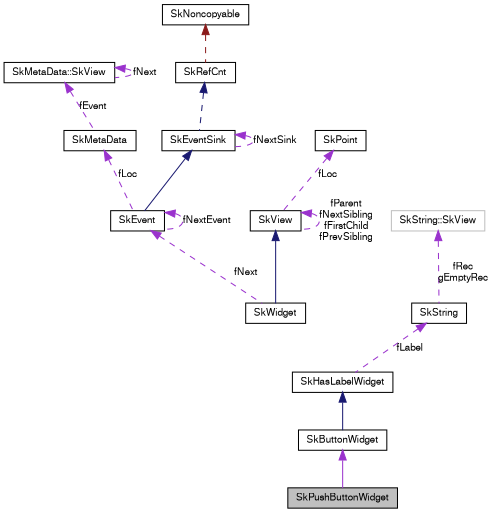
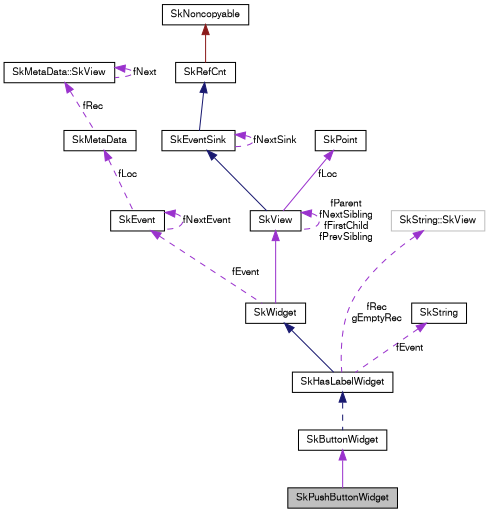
(206, 49) -> (206, 49)
(93, 107) -> (93, 107)
(201, 112) -> (201, 112)
(165, 185) -> (241, 184)
(305, 185) -> (305, 185)
(276, 272) -> (276, 272)
(439, 272) -> (357, 293)
(246, 273) -> (246, 273)
(410, 348) -> (410, 348)
none -> (313, 351)
(343, 416) -> (343, 416)
